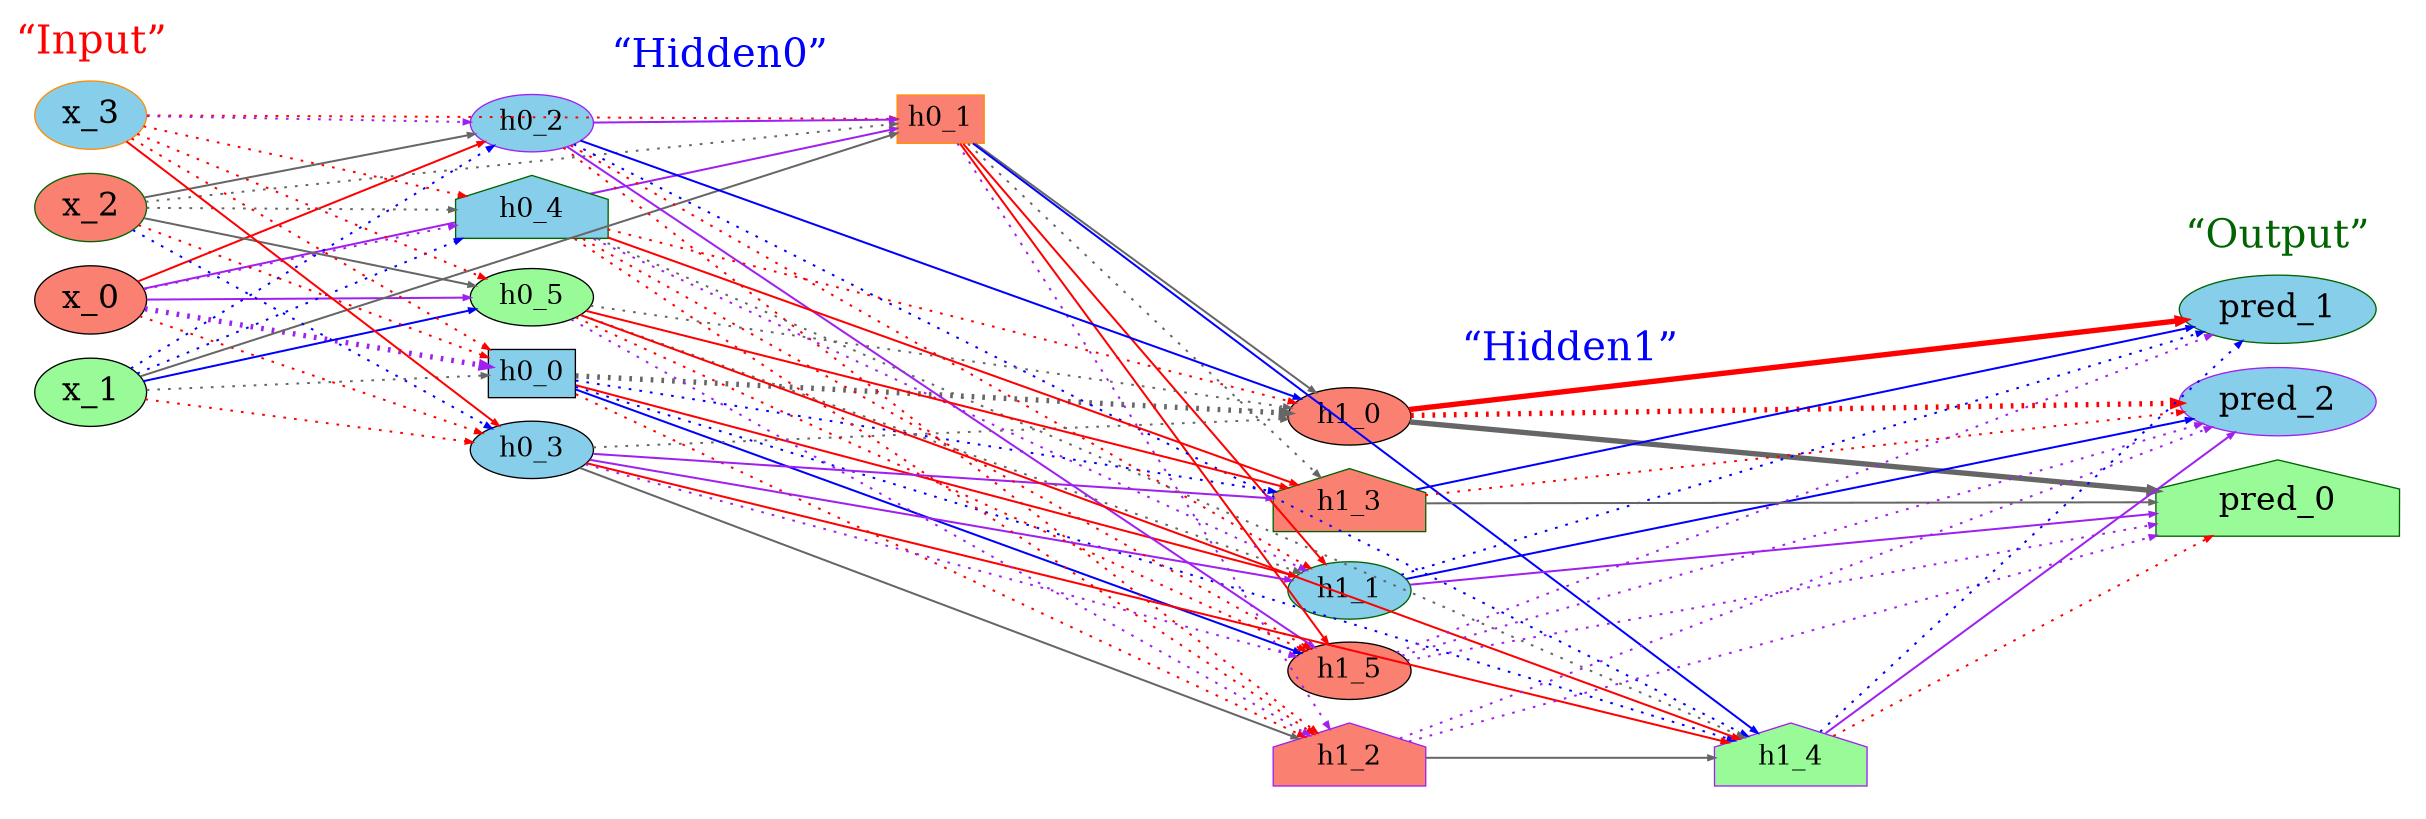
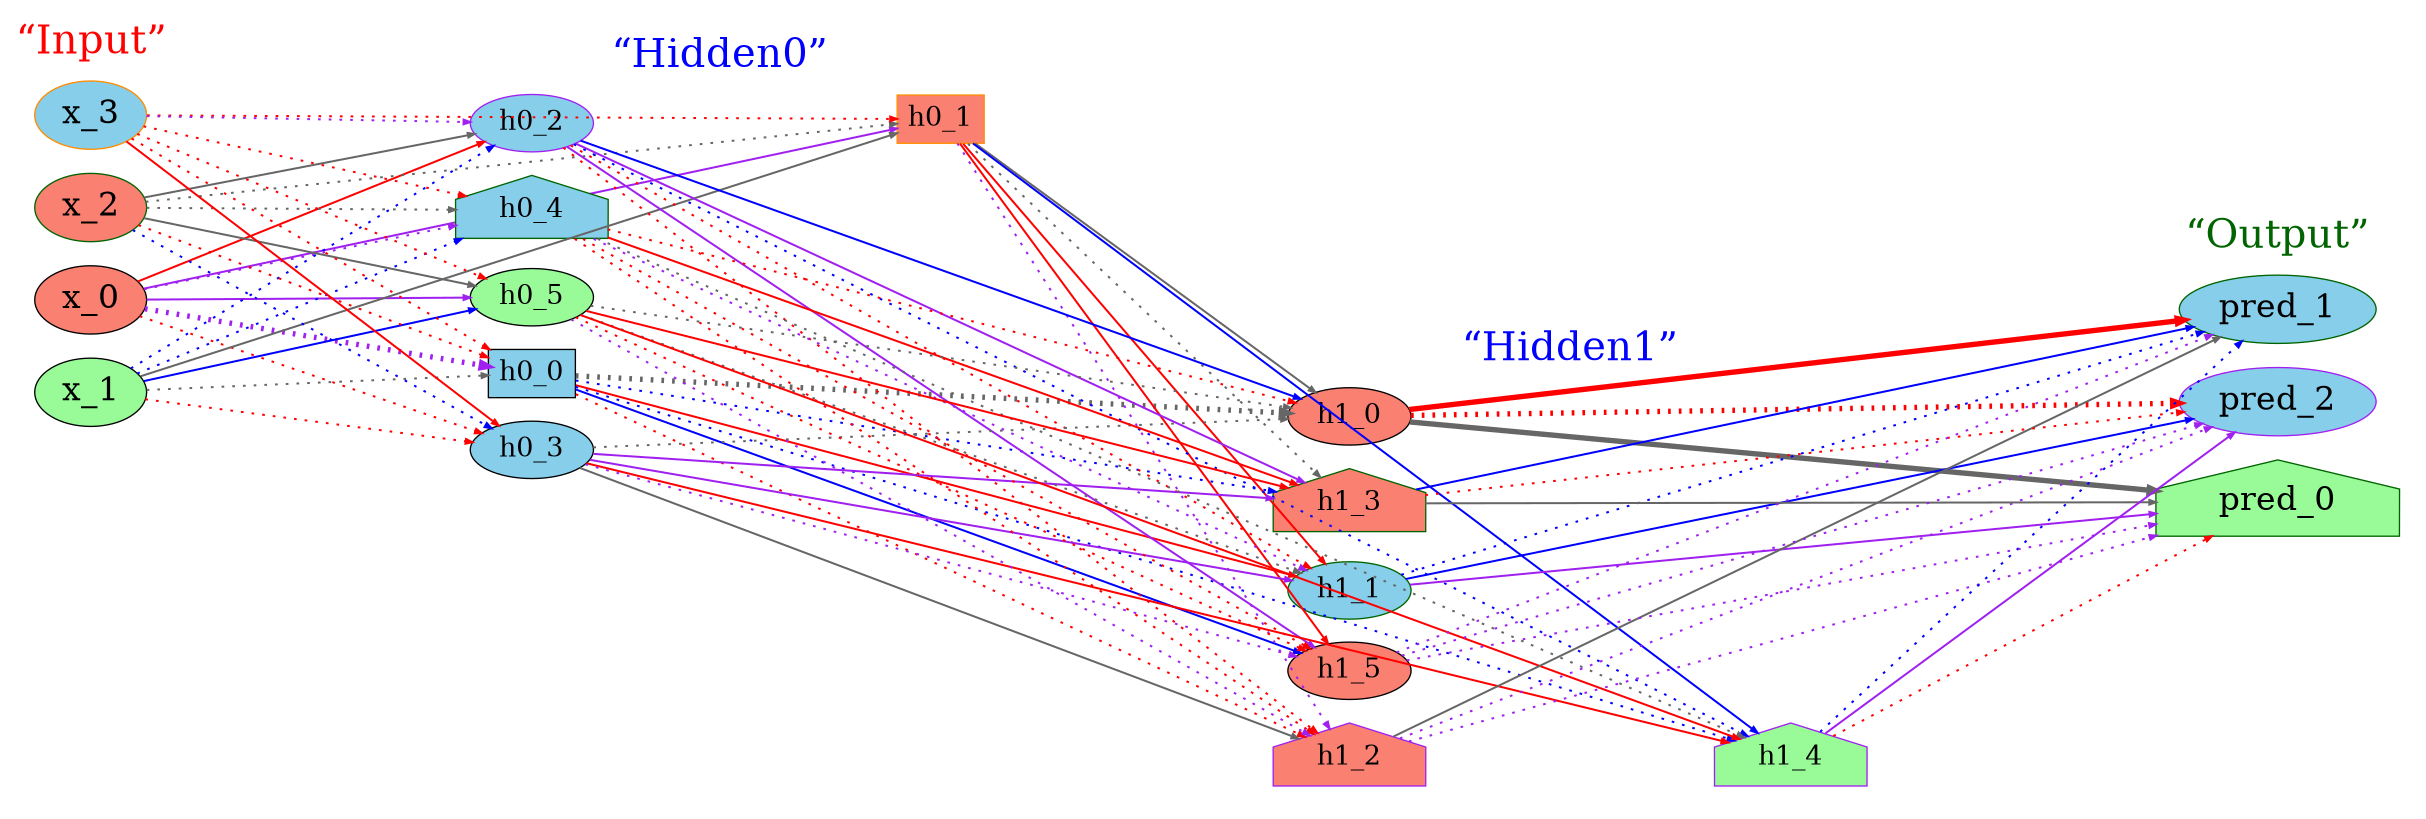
(742, 121) -> (900, 295)
(1567, 758) -> (1845, 518)
